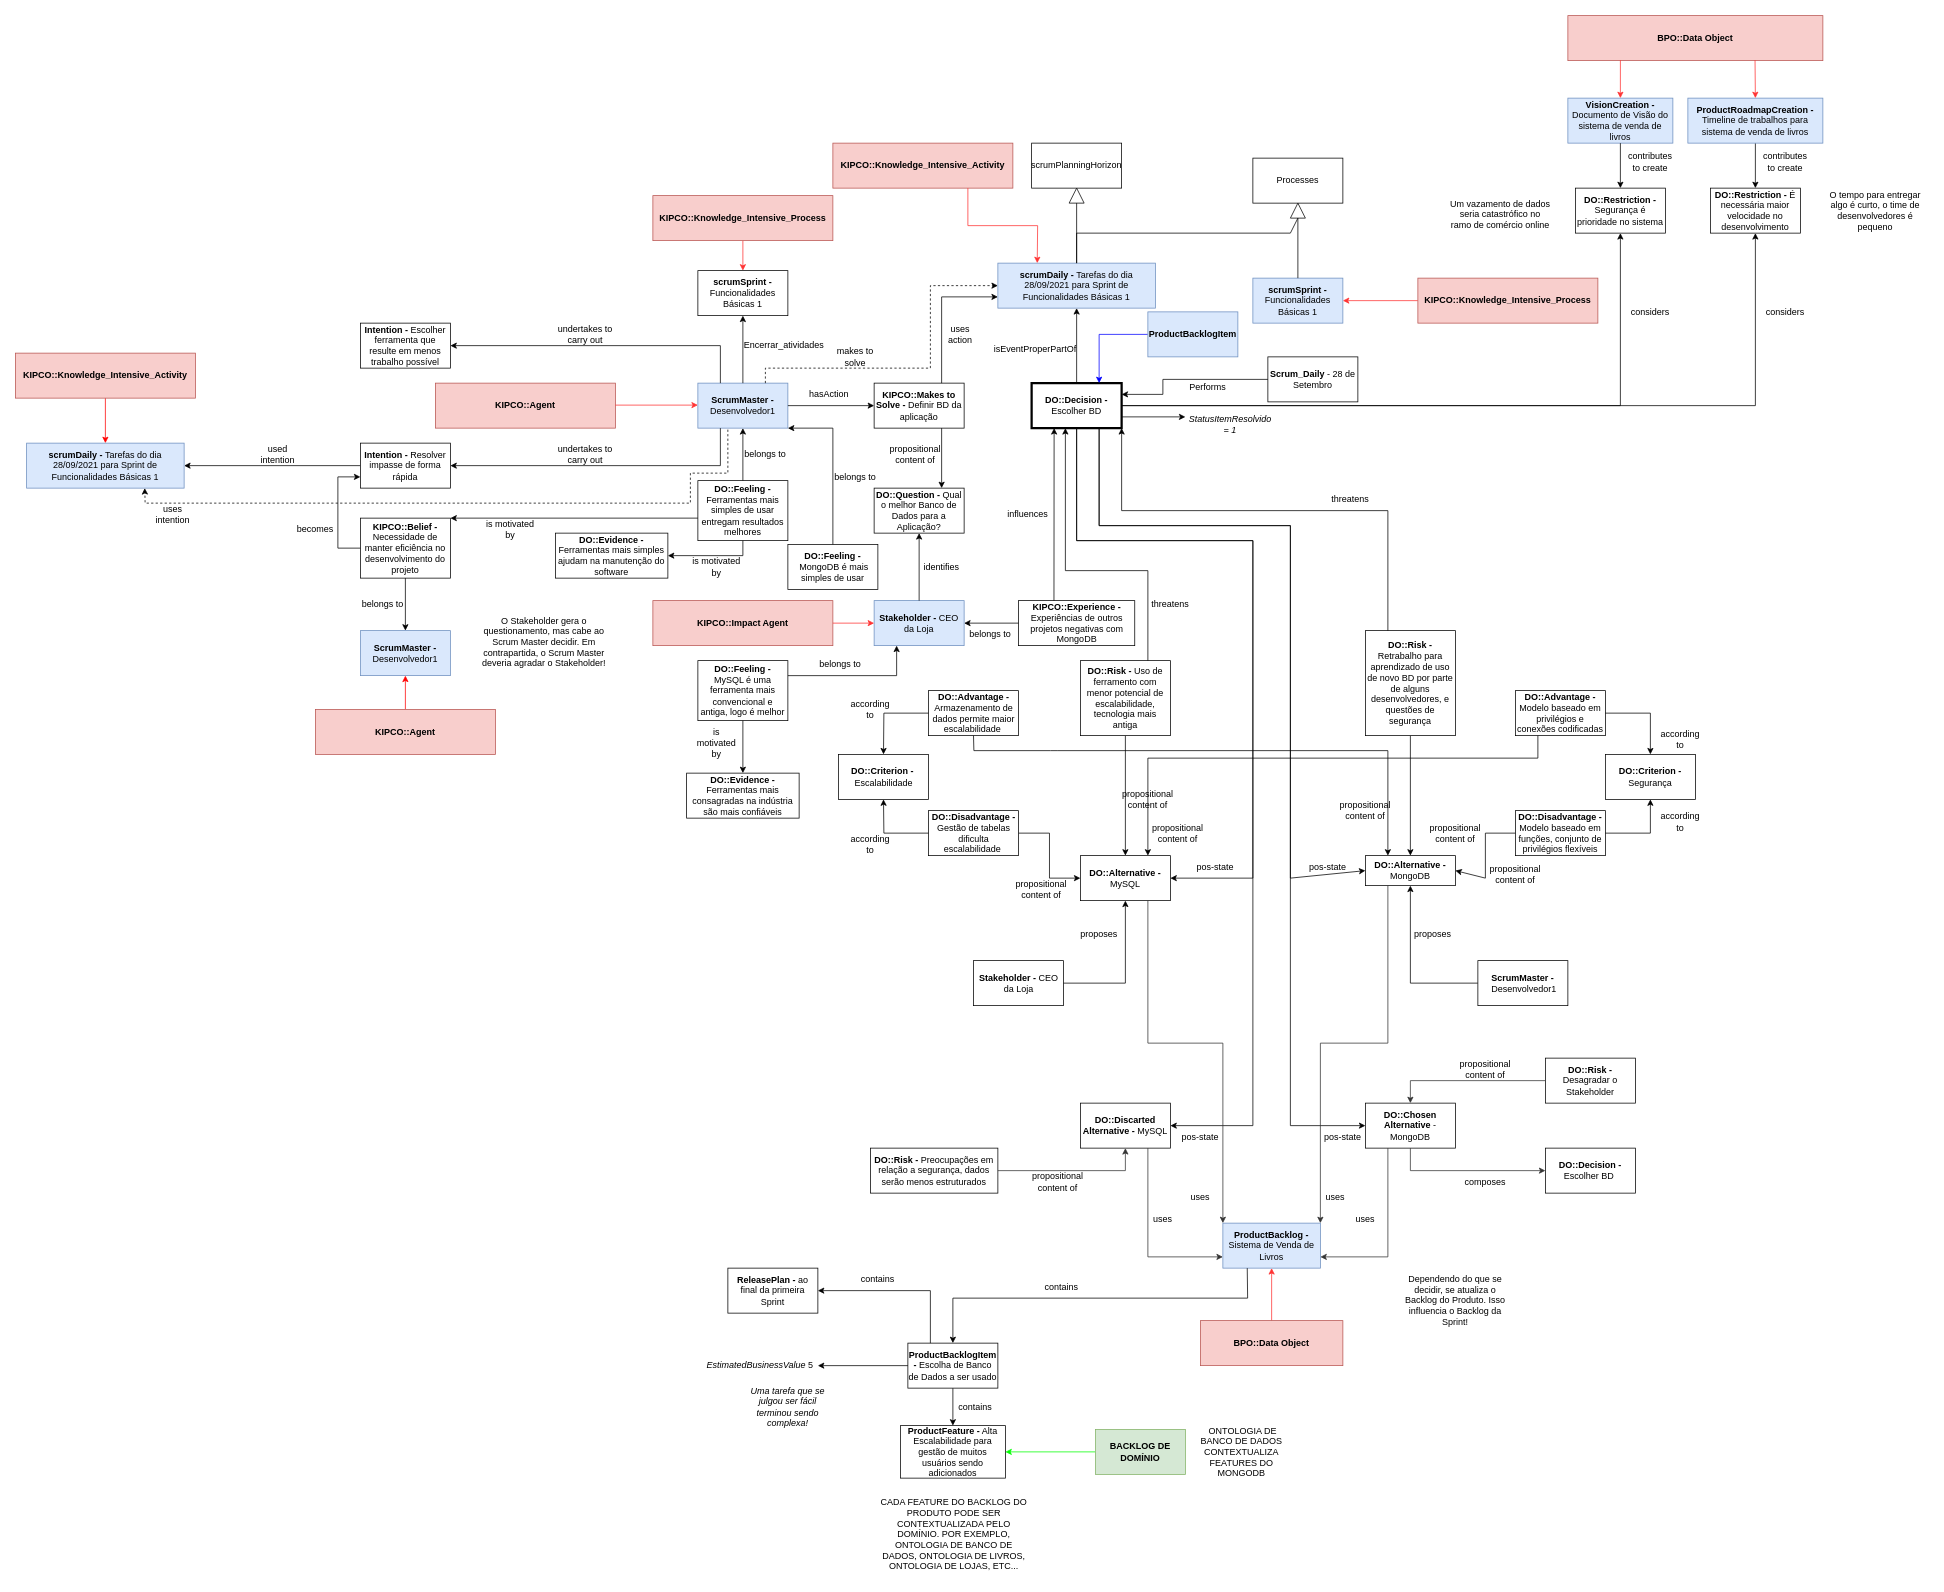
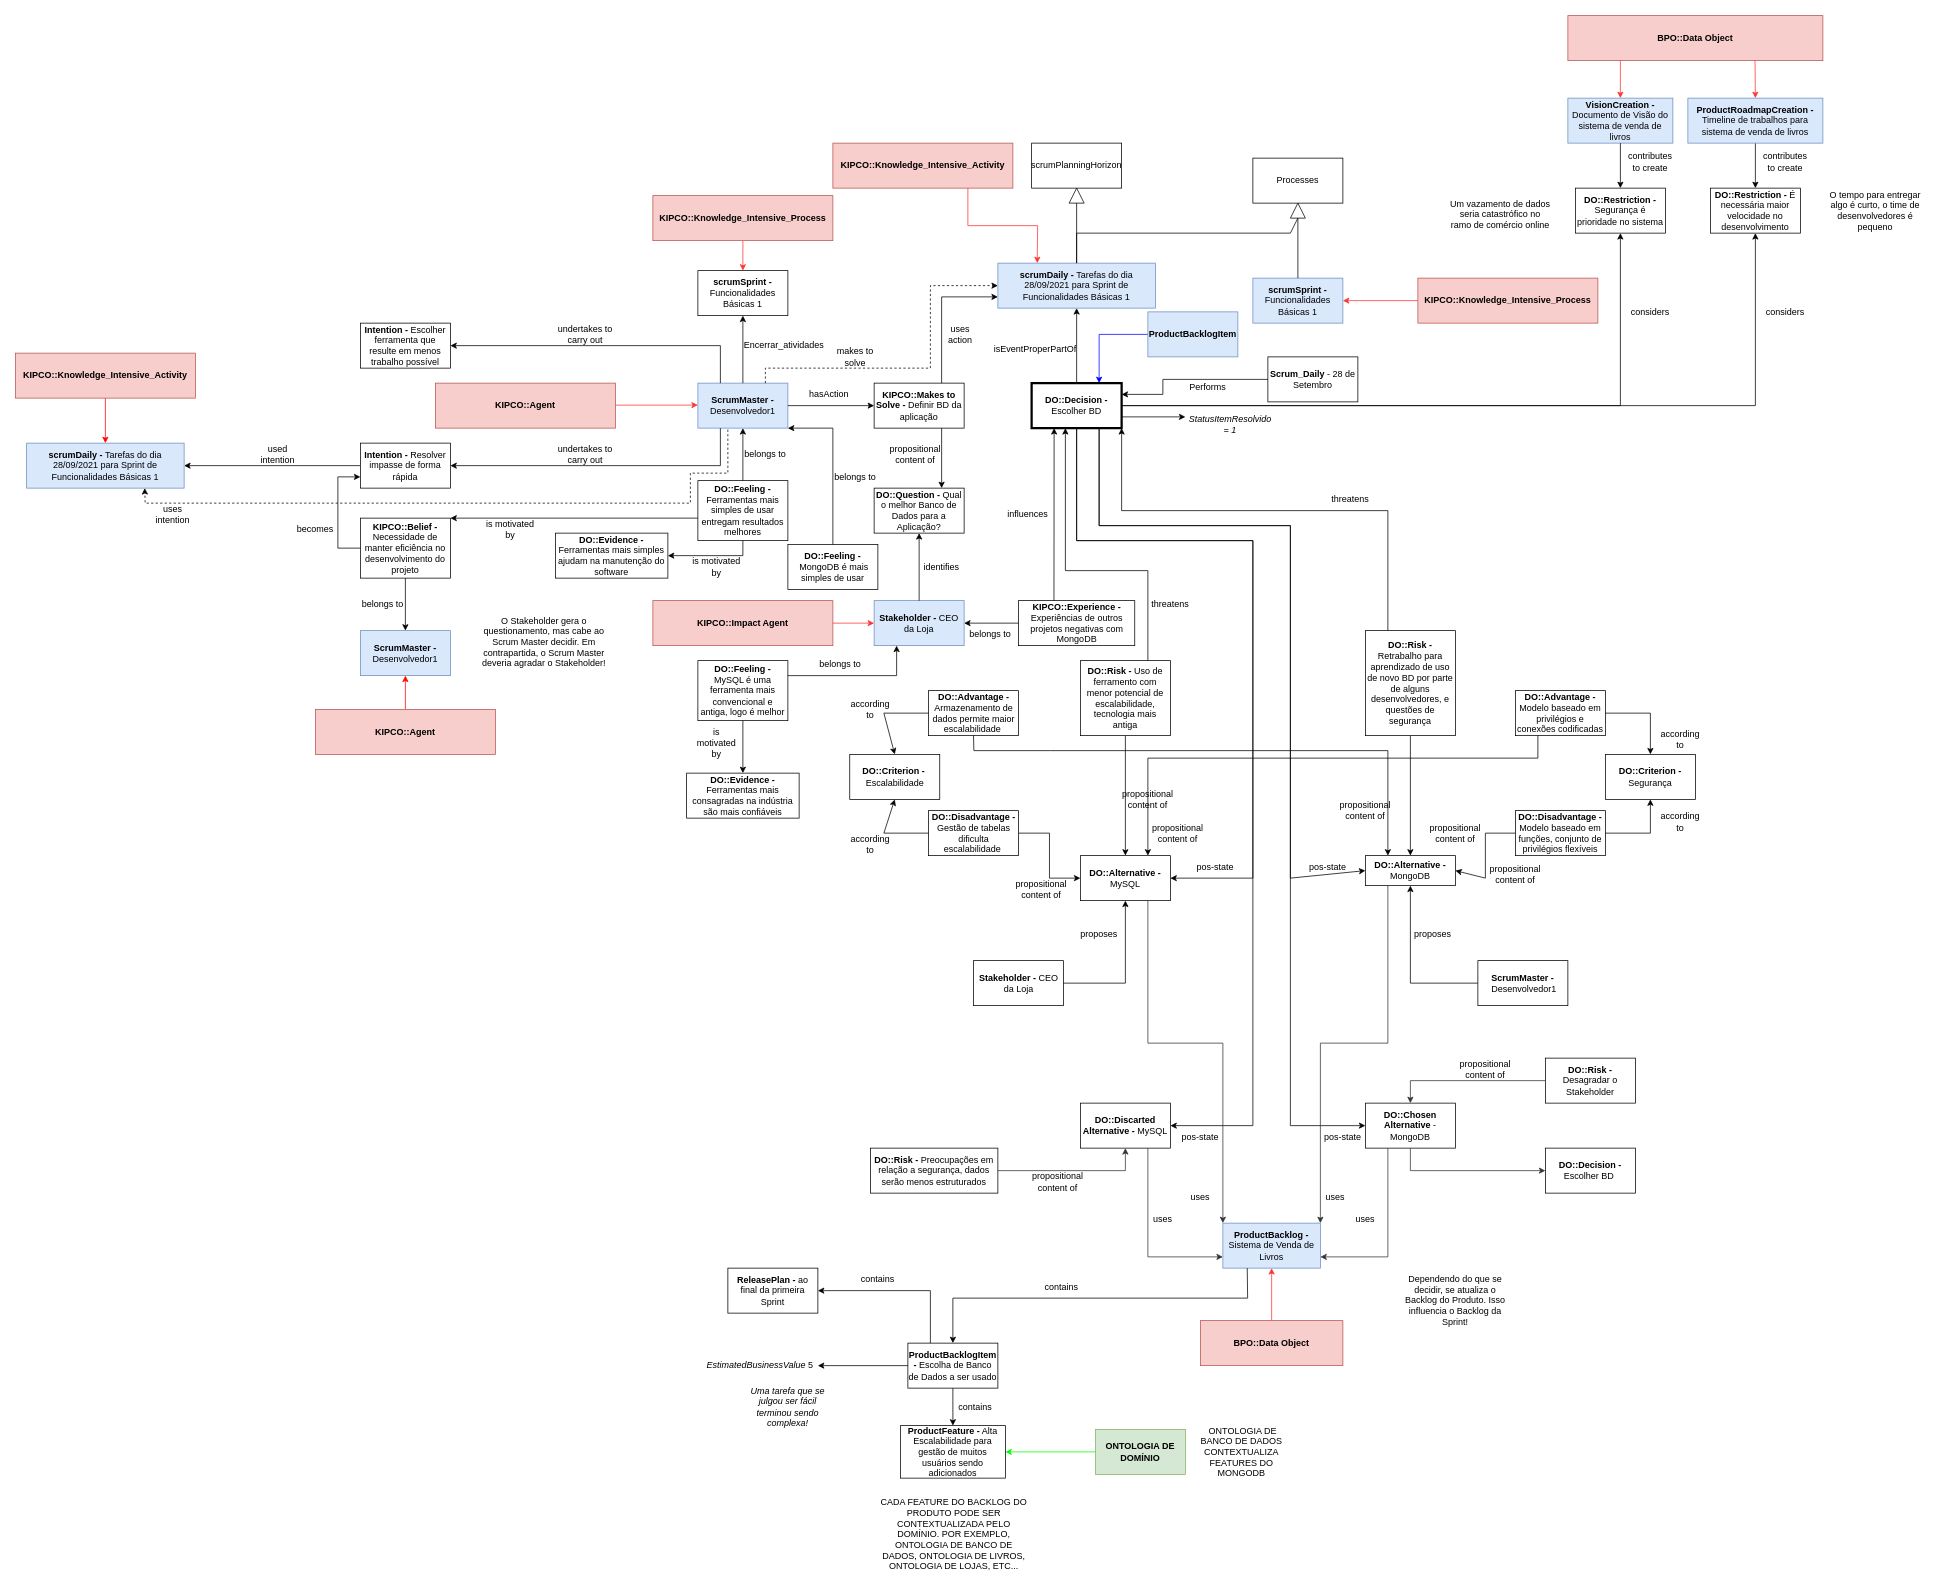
(884, 777) -> (895, 777)
(1485, 1182) -> none
(1140, 1452) -> (1140, 1452)
